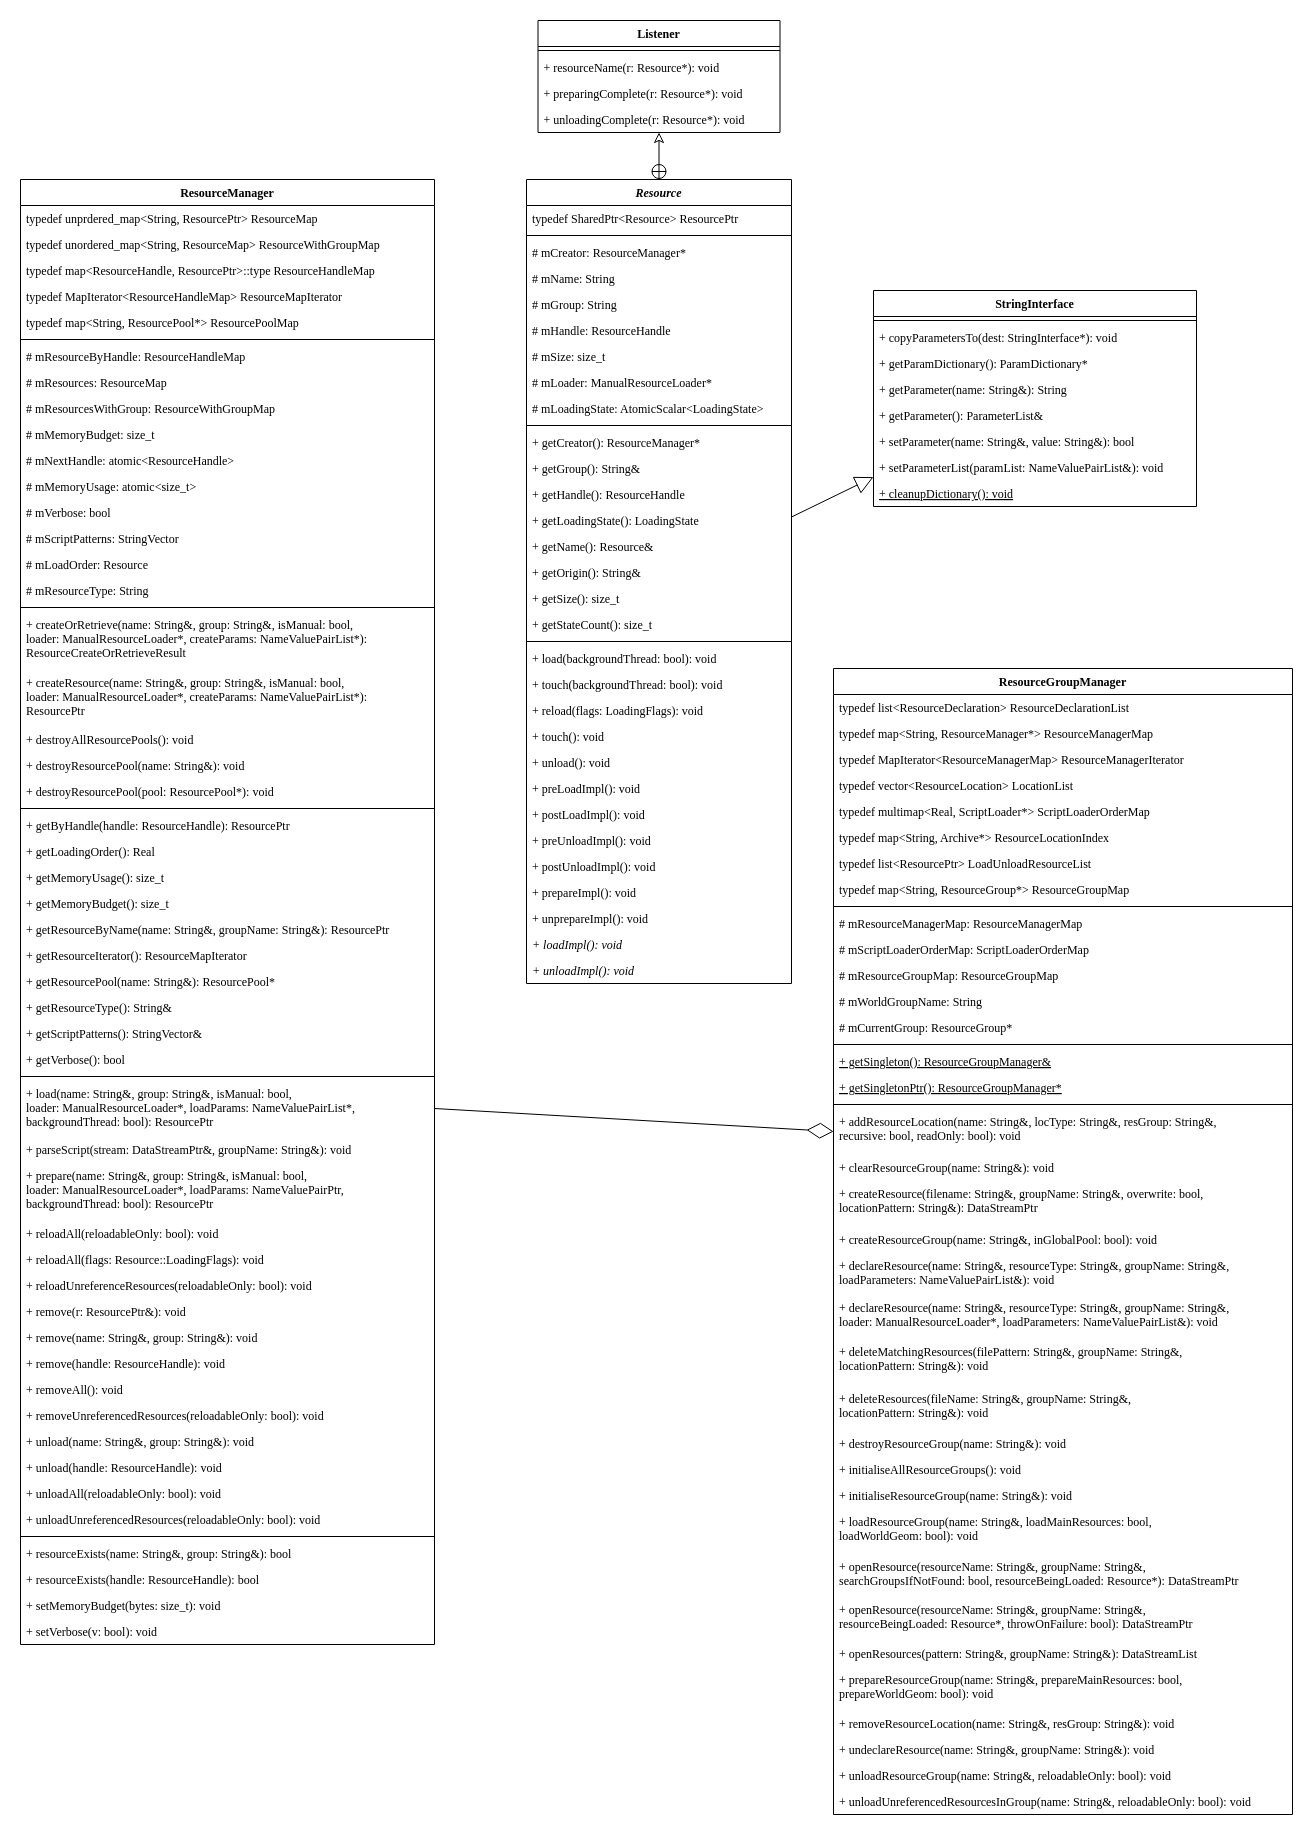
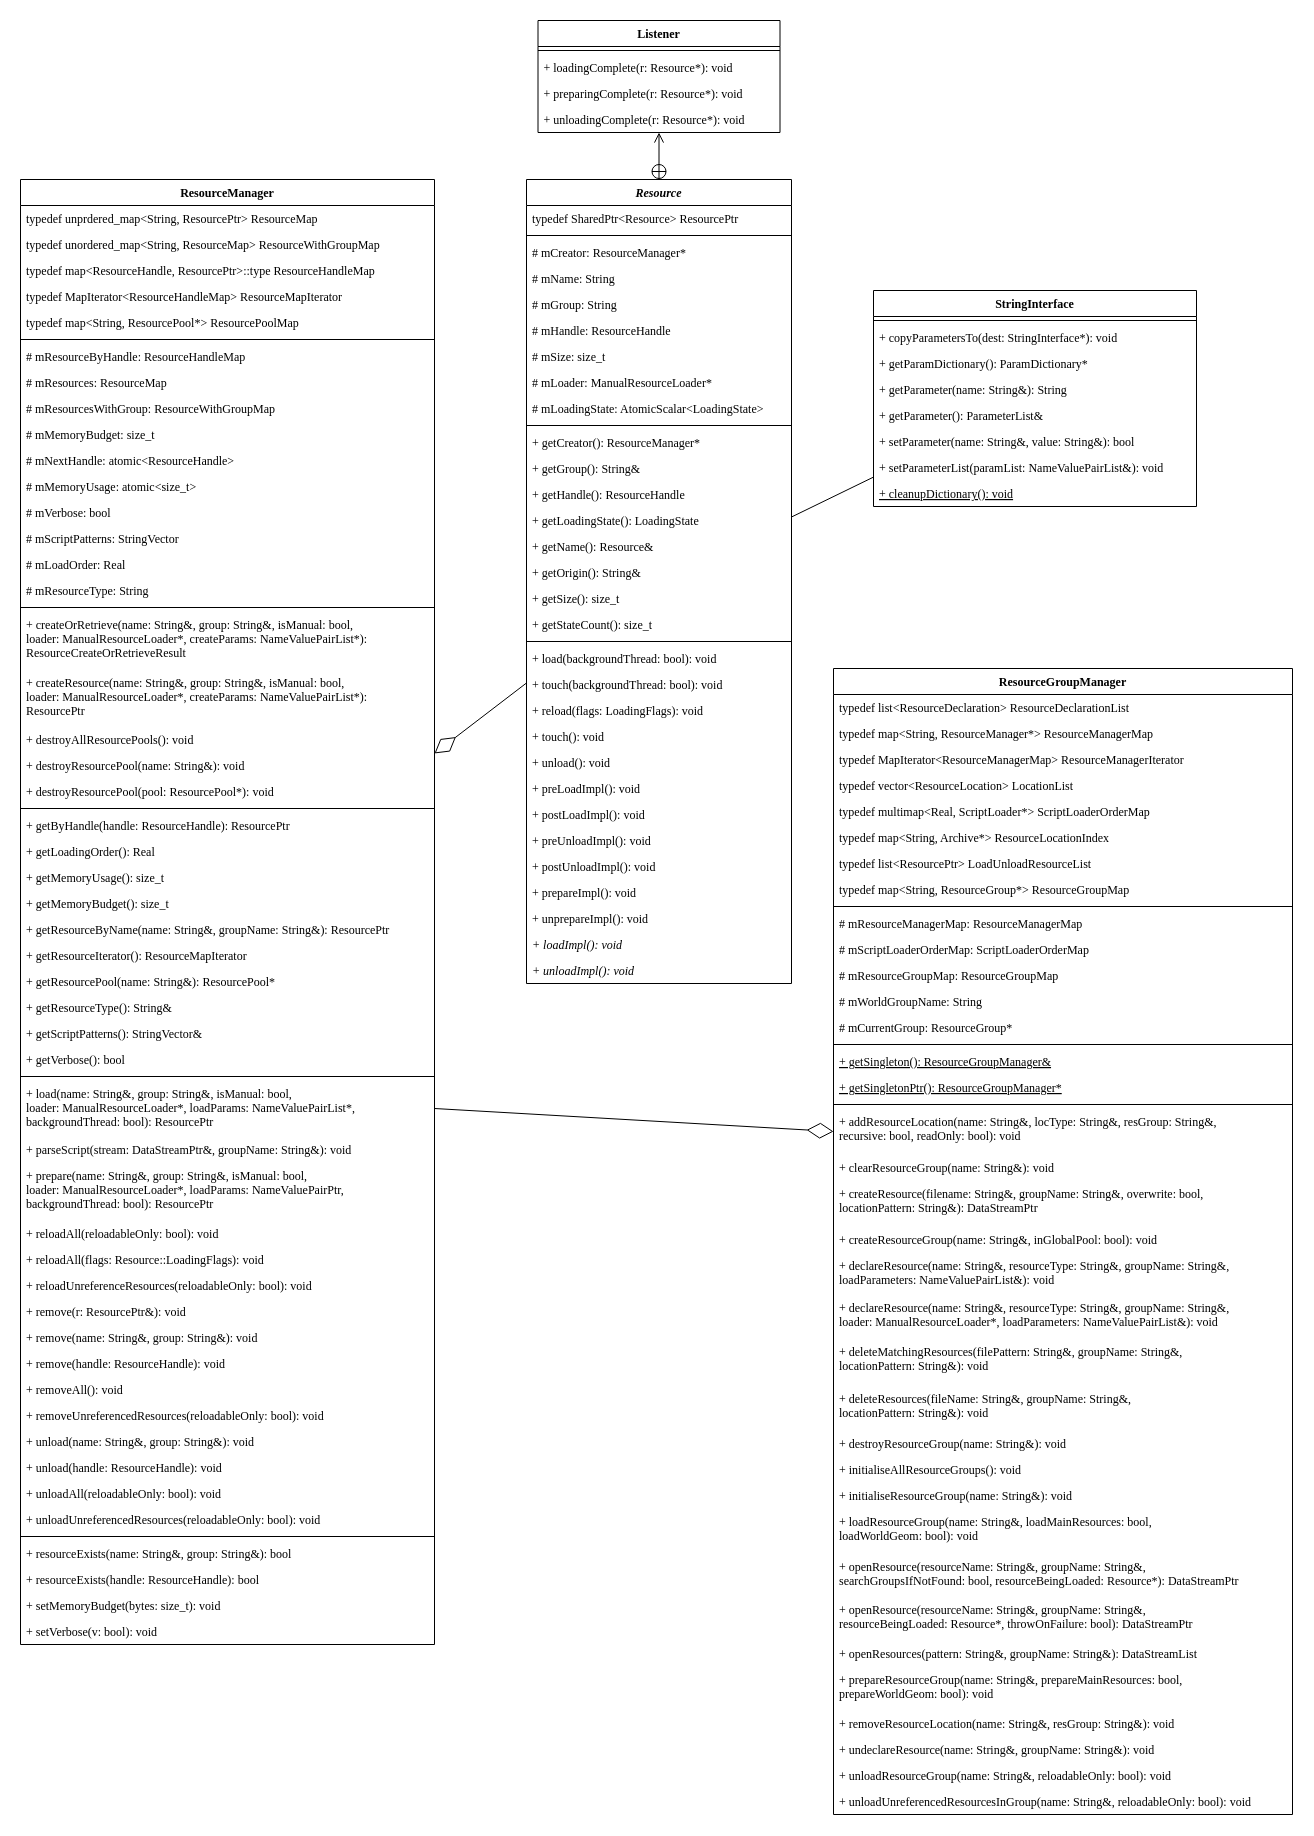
(648, 68) -> (654, 68)
(659, 142) -> (659, 139)
(855, 486) -> (863, 482)
(95, 565) -> (80, 565)
none -> (490, 711)
